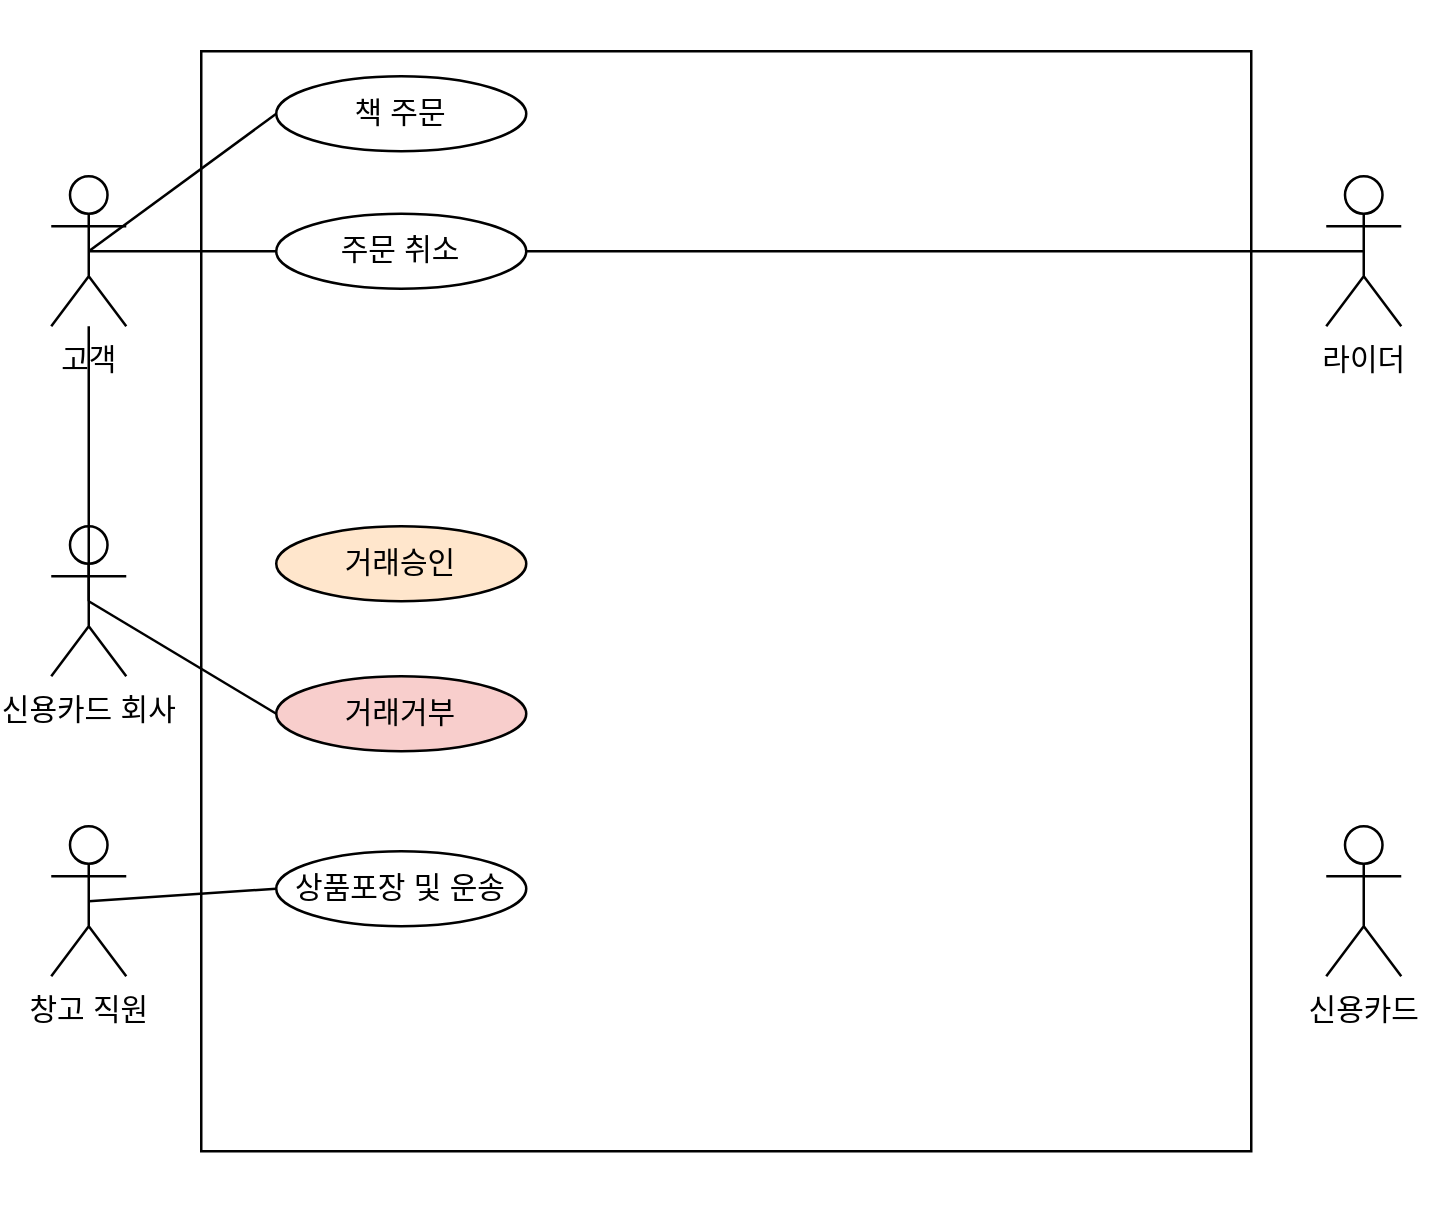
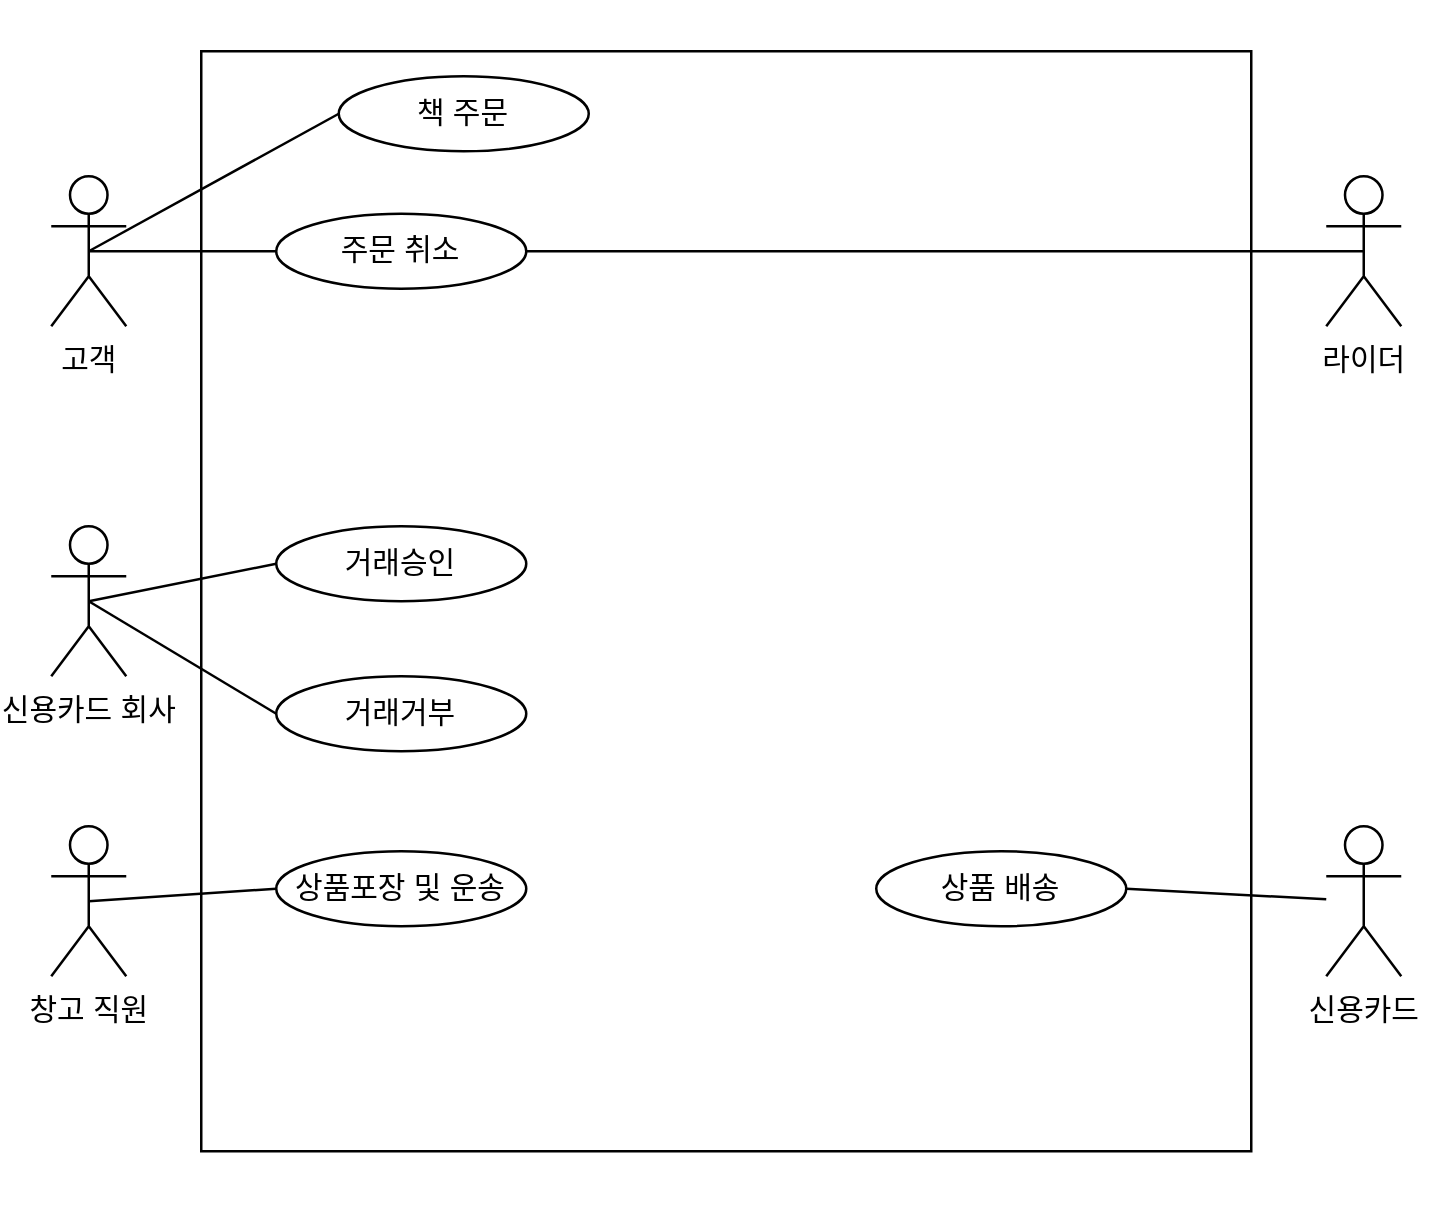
(401, 114) -> (464, 114)
(89, 444) -> (196, 580)
(401, 564) -> (401, 564)
(401, 714) -> (401, 714)
none -> (1001, 889)
none -> (1226, 894)
